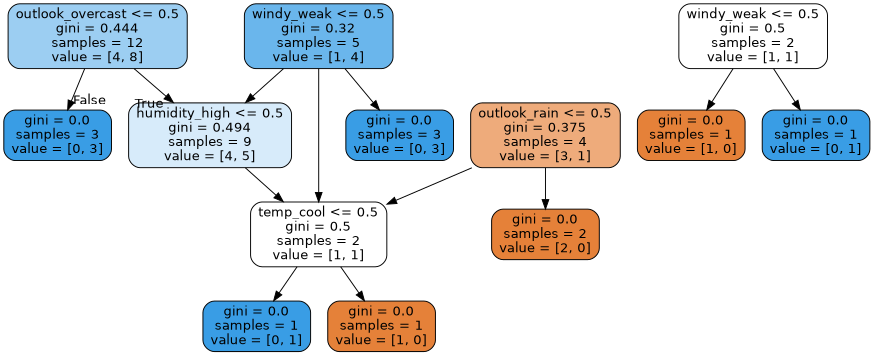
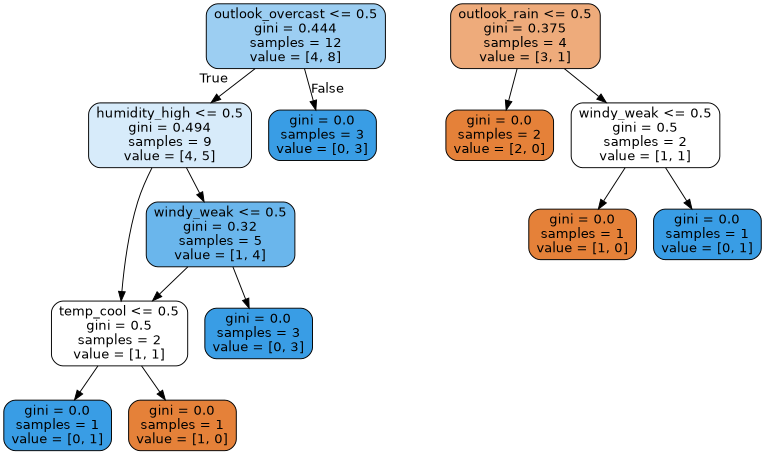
(268, 82) -> (193, 180)
(434, 184) -> (582, 83)
